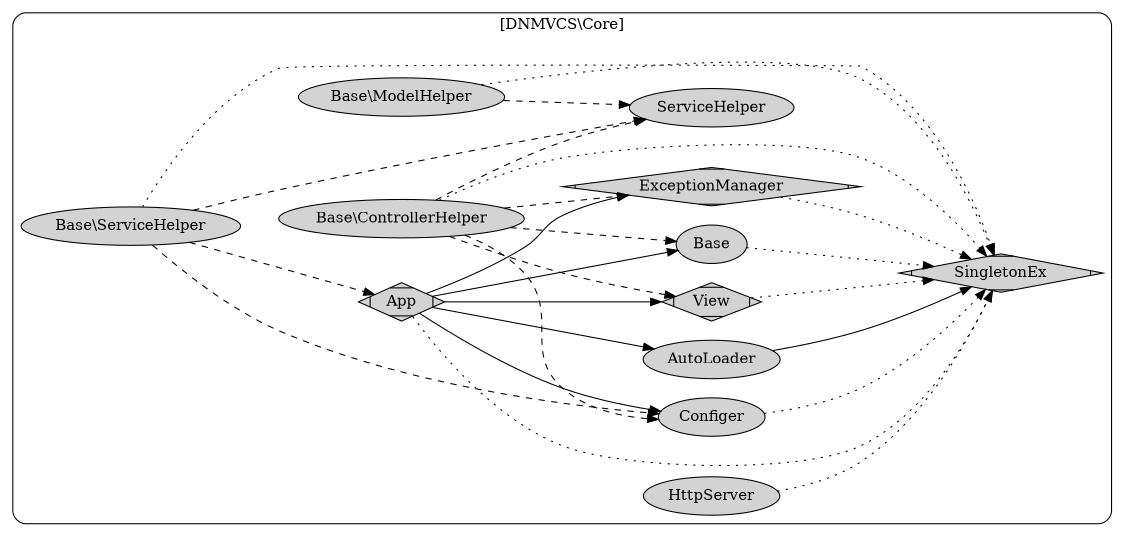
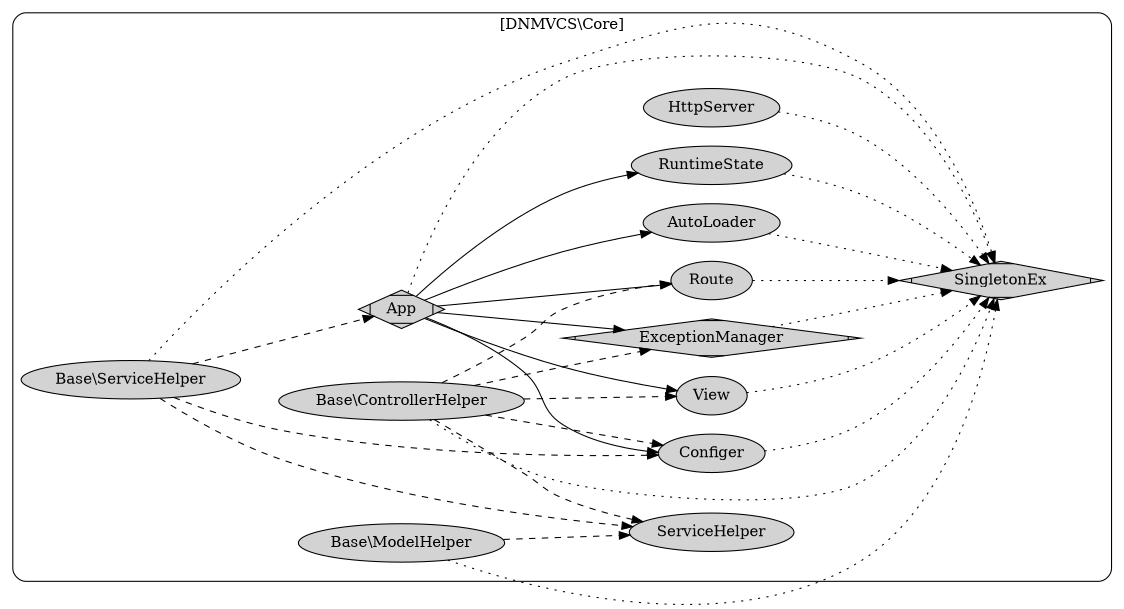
none -> (712, 165)
(712, 244) -> (712, 281)
(712, 302) -> (712, 396)
(869, 328) -> (855, 251)
